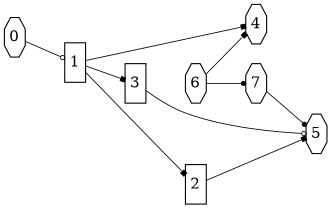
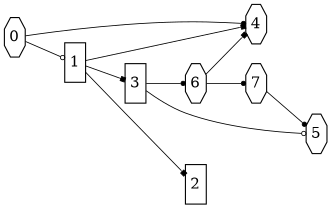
none -> (133, 24)
none -> (163, 83)
(254, 160) -> none
